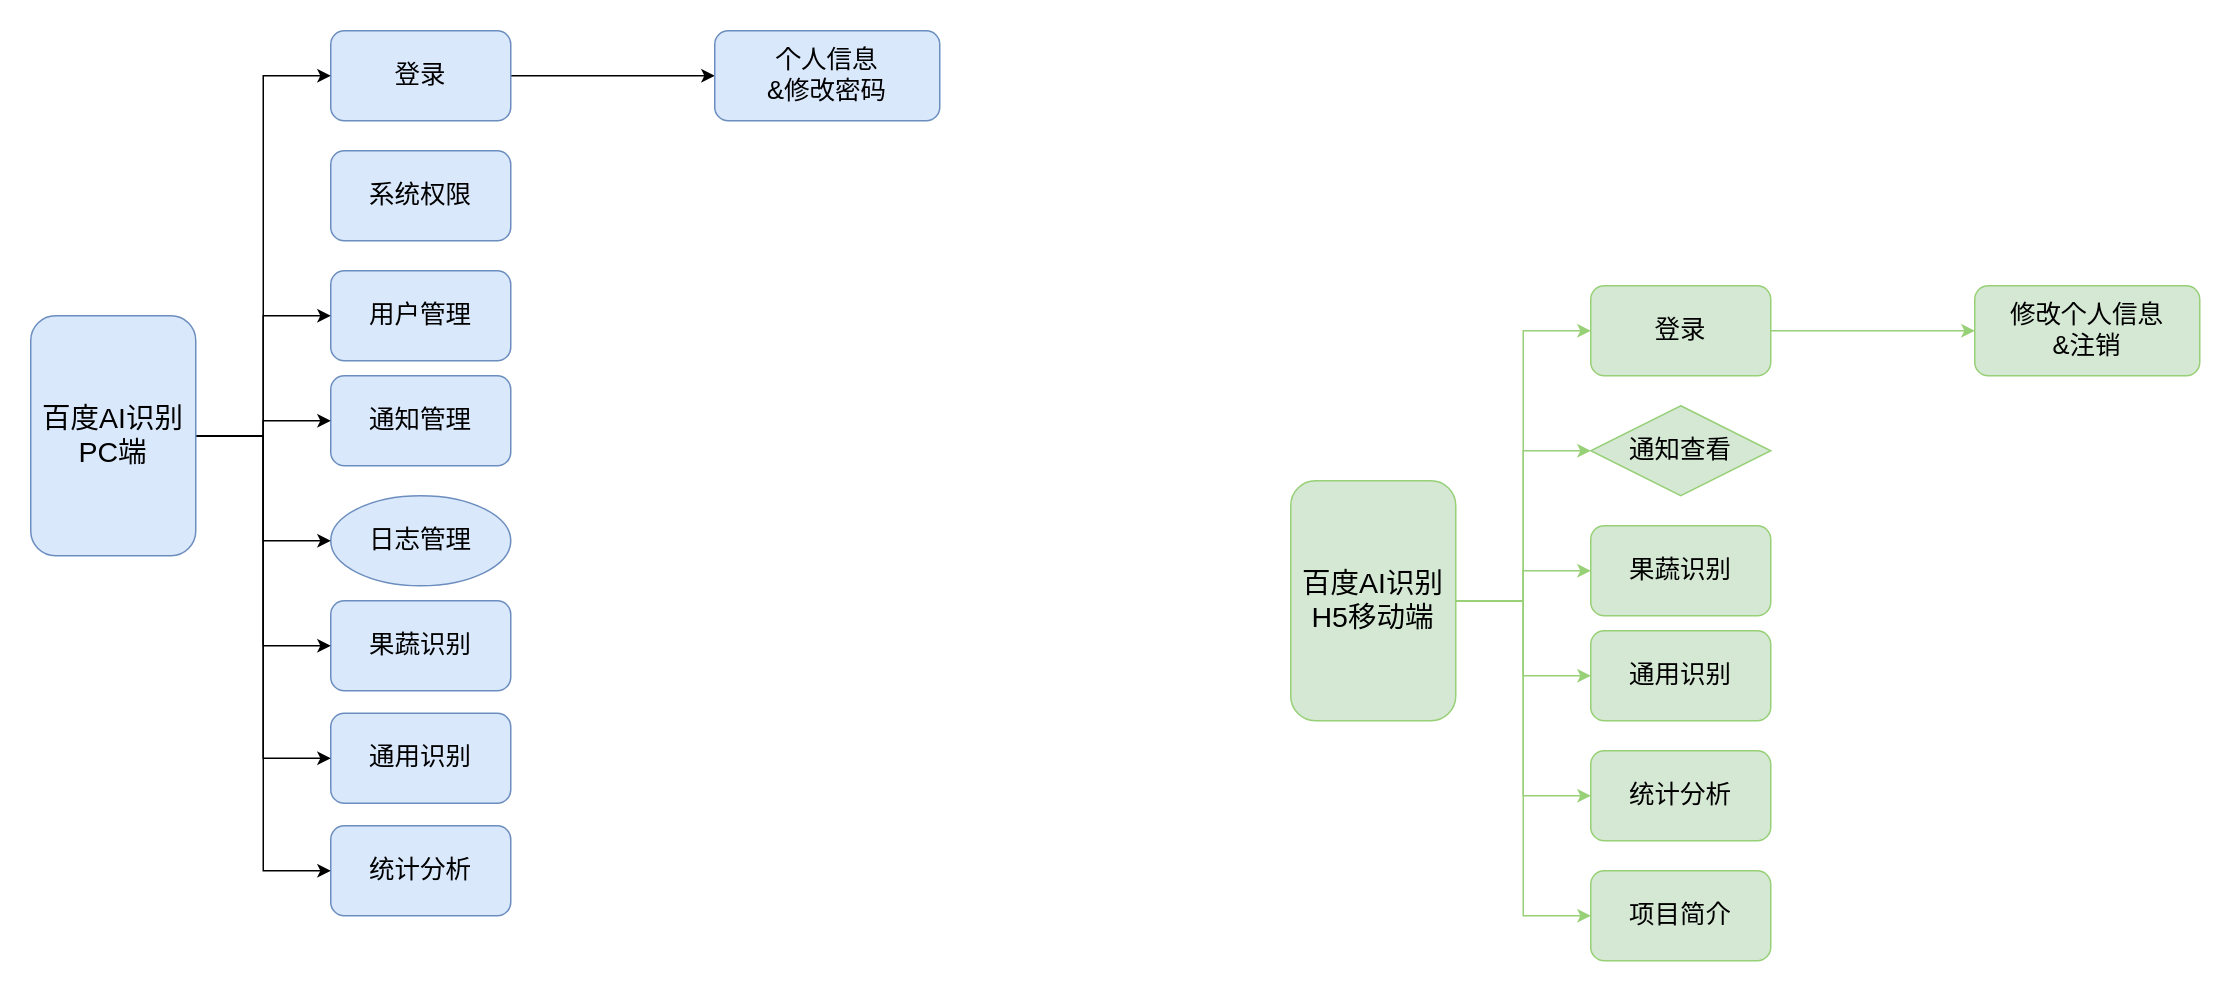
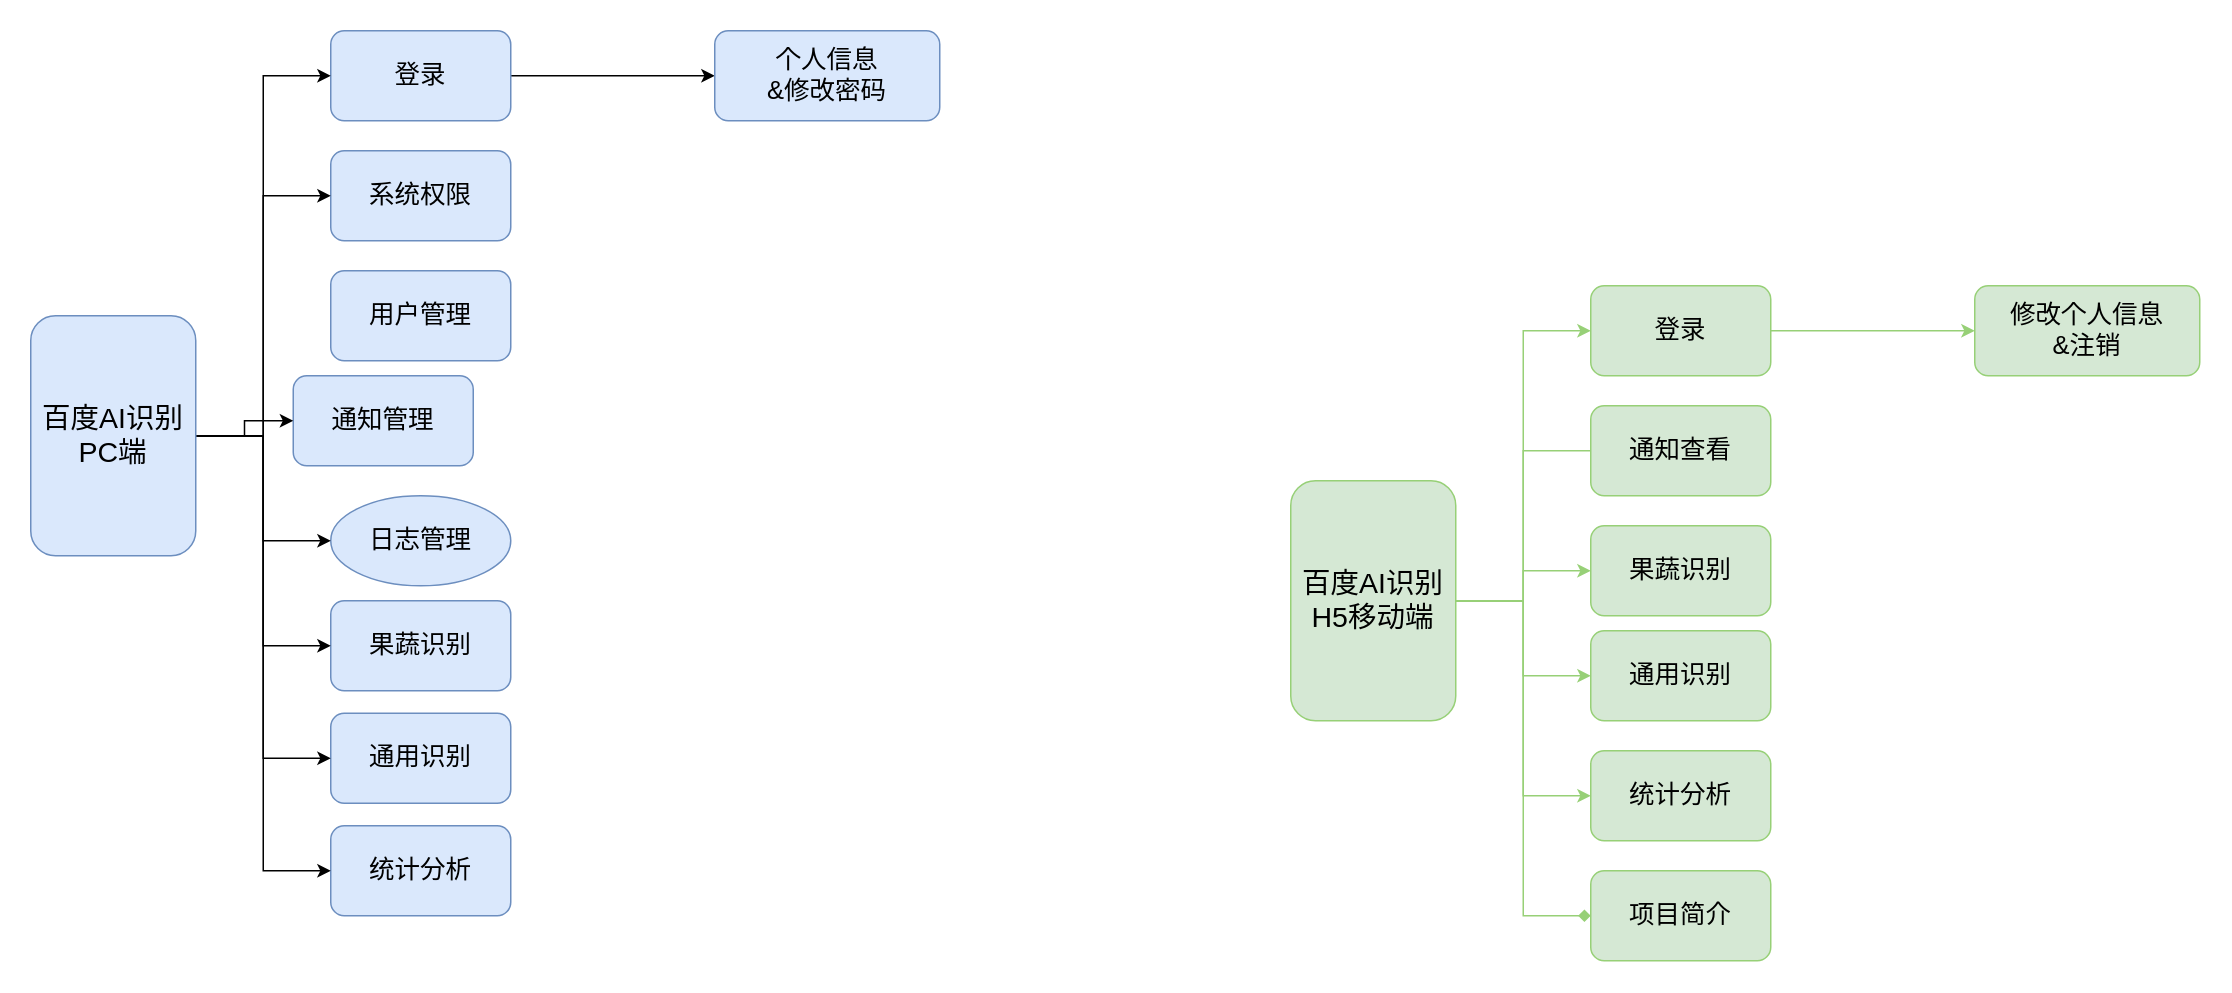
none -> (293, 196)
(293, 316) -> none
(421, 421) -> (383, 421)
(1579, 451) -> (1584, 451)
(1681, 451) -> (1681, 451)
(1579, 916) -> (1578, 916)
